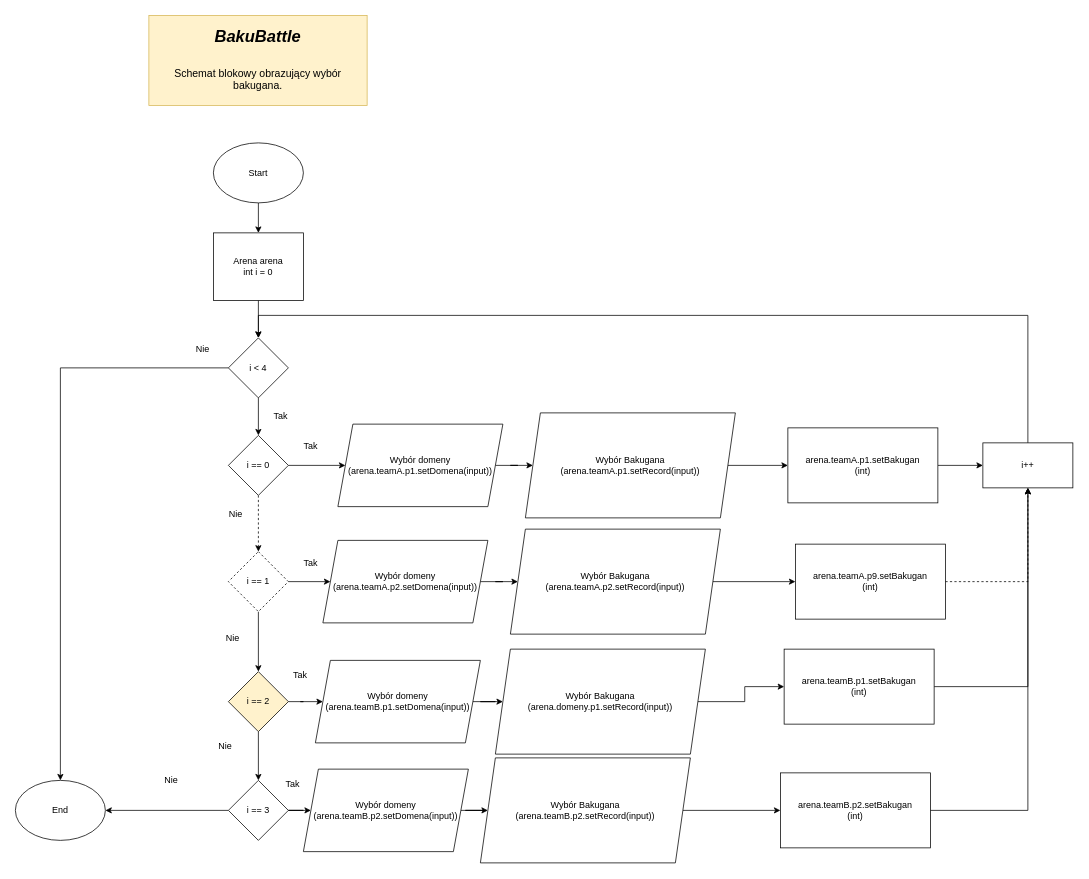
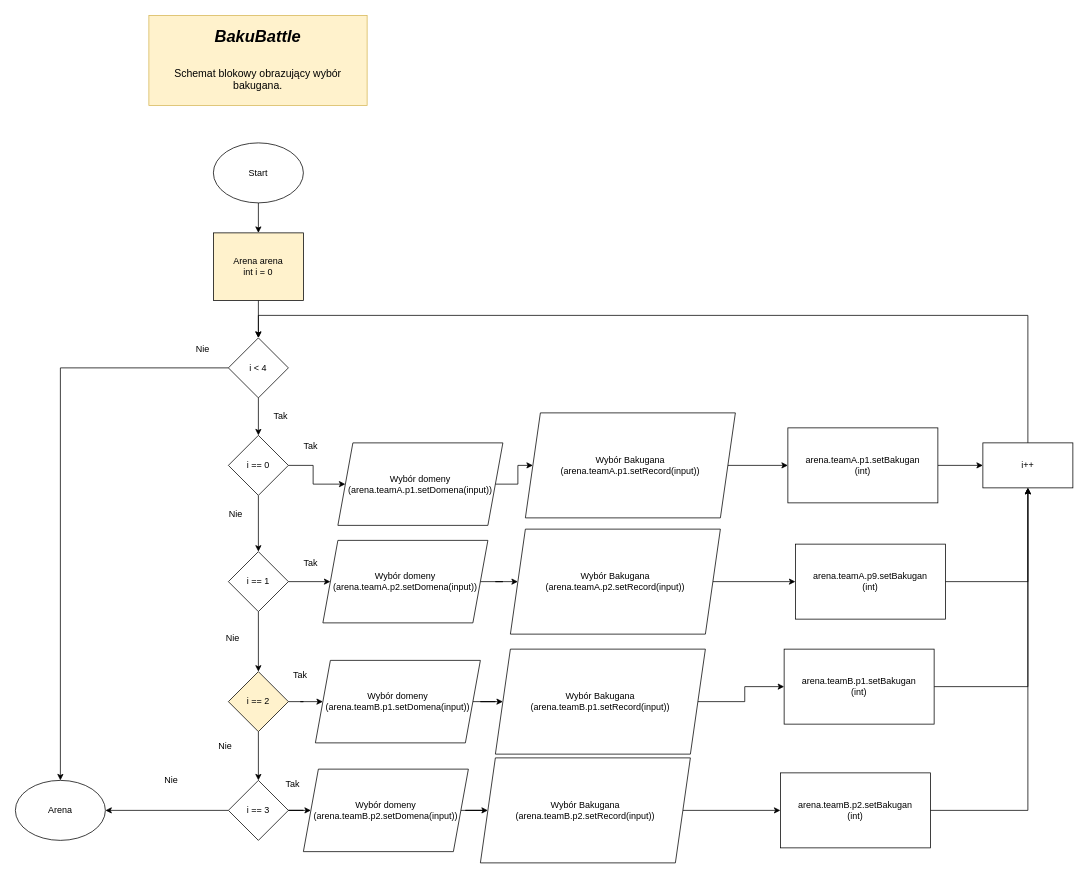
(258, 267) -> (258, 267)
(420, 465) -> (420, 484)
(258, 521) -> (258, 521)
(258, 582) -> (258, 582)
(986, 582) -> (986, 582)
(600, 702) -> (600, 702)
(60, 810) -> (60, 810)
